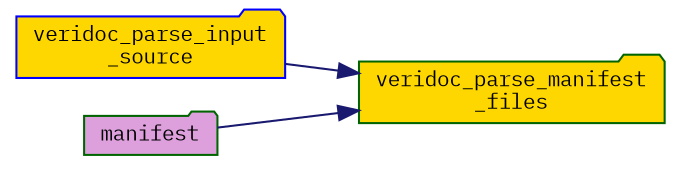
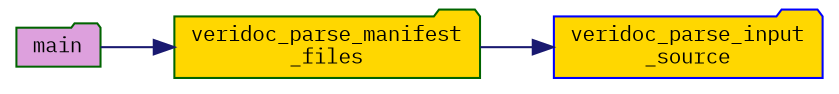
(312, 67) -> (506, 47)
(151, 135) -> (58, 47)
